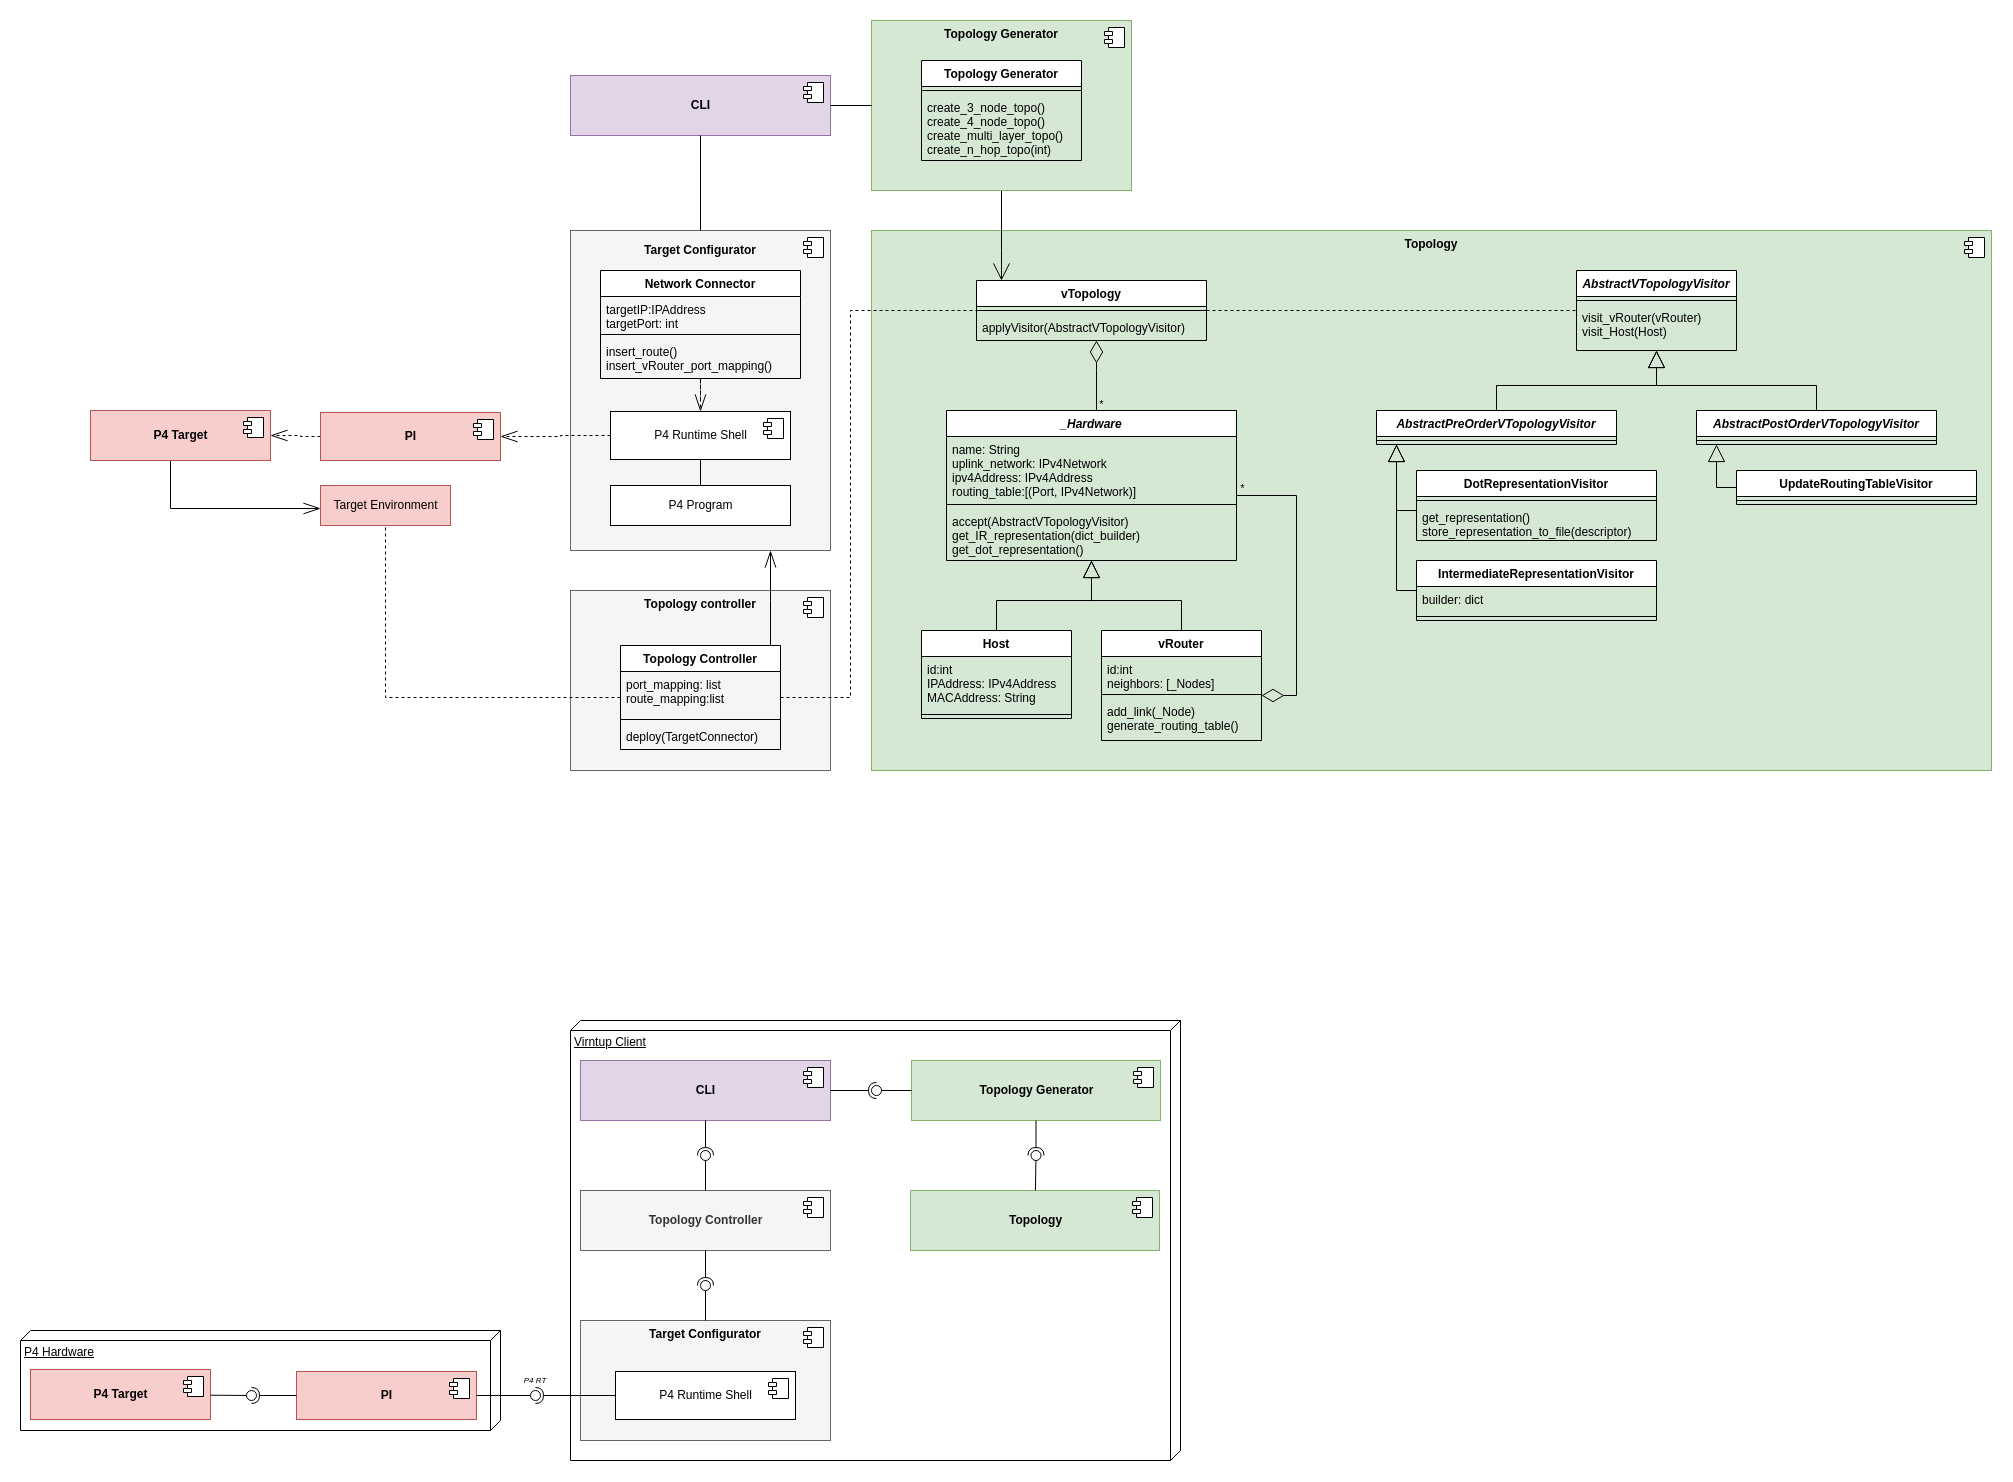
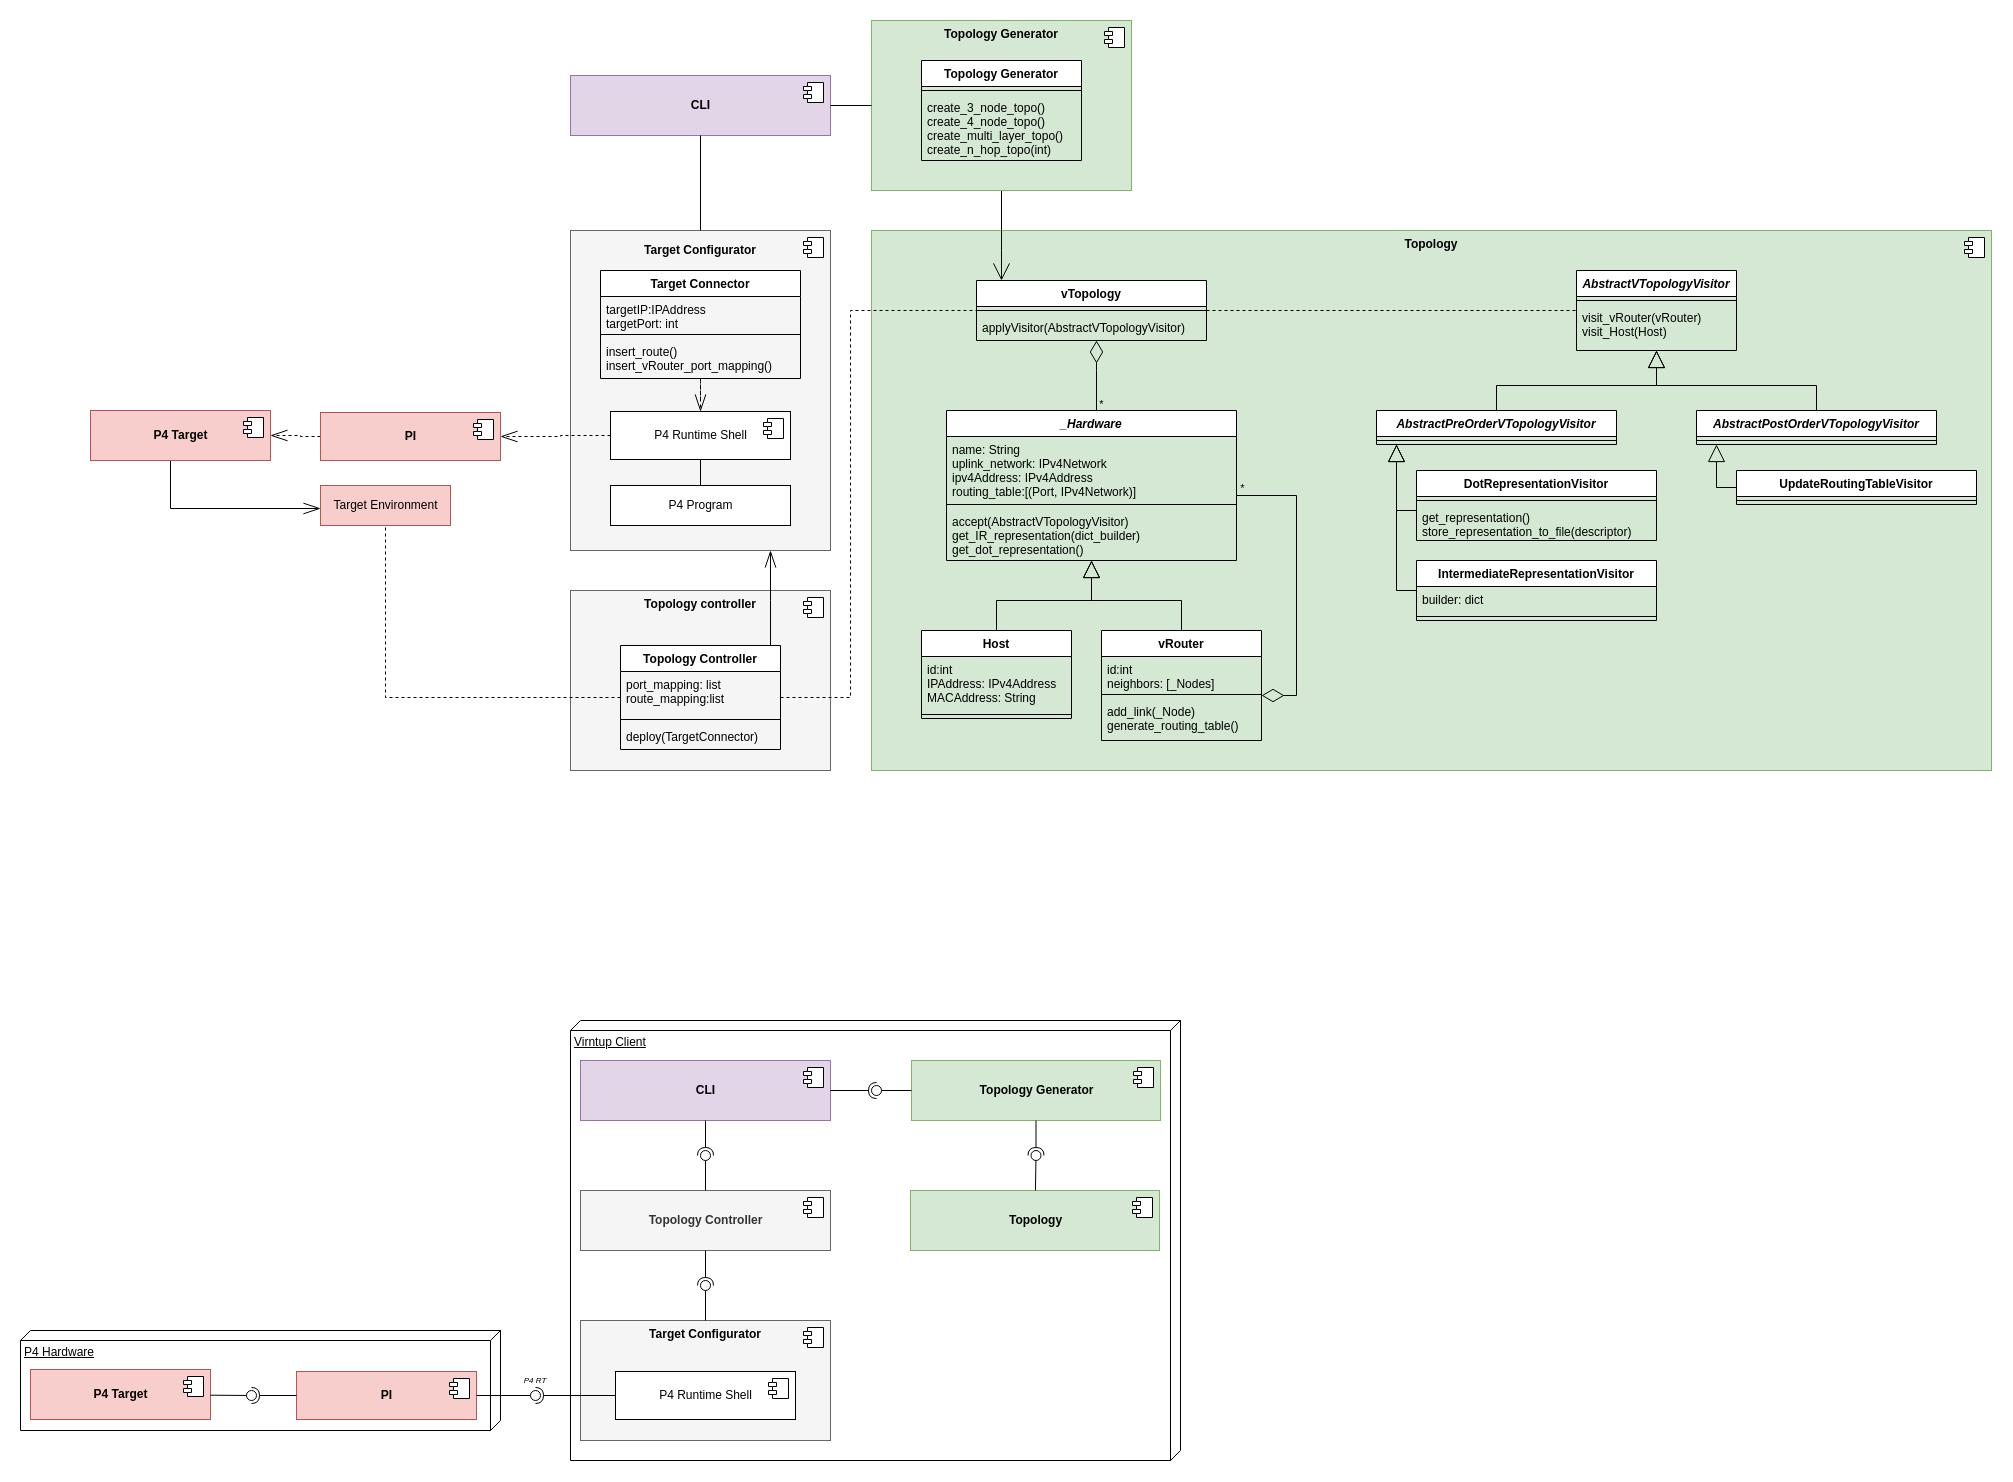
(700, 284) -> (700, 284)
